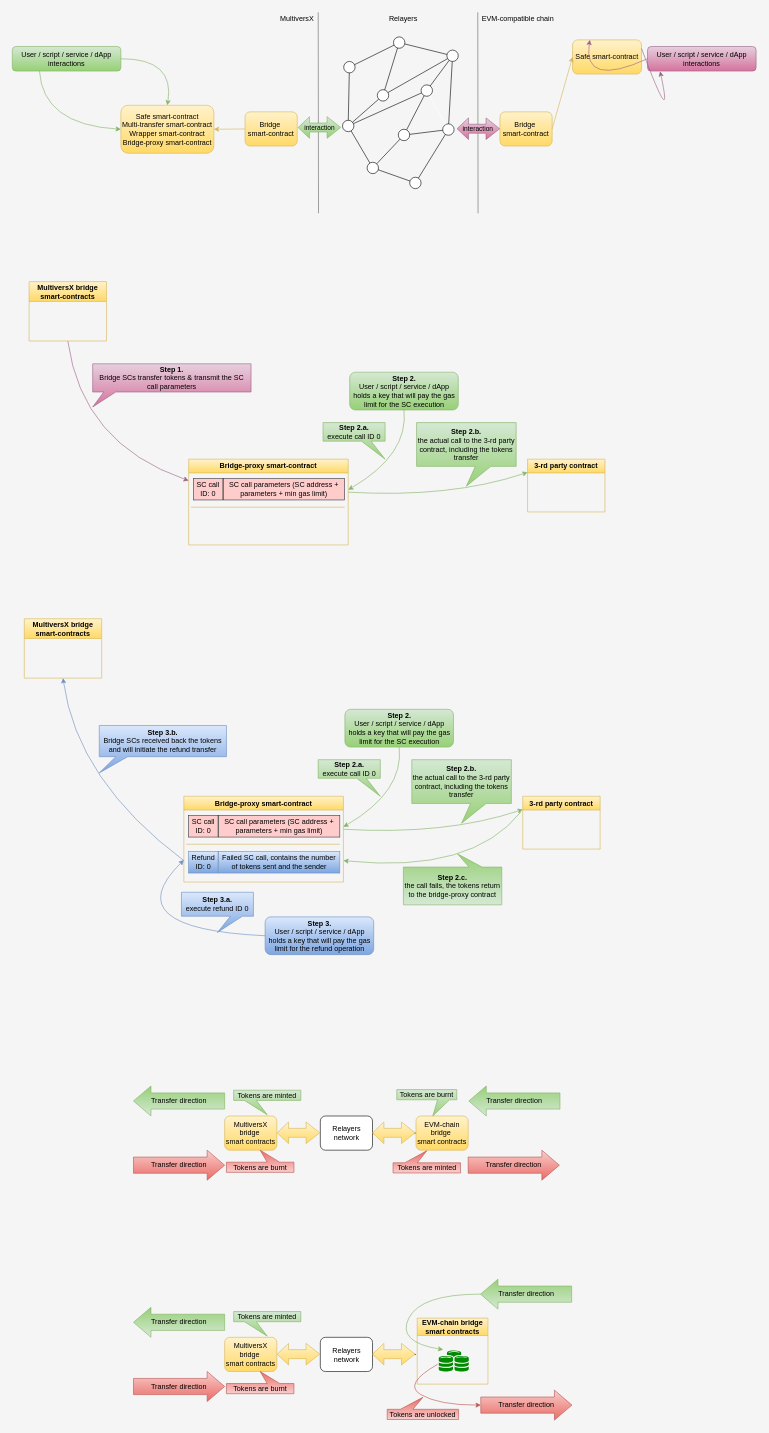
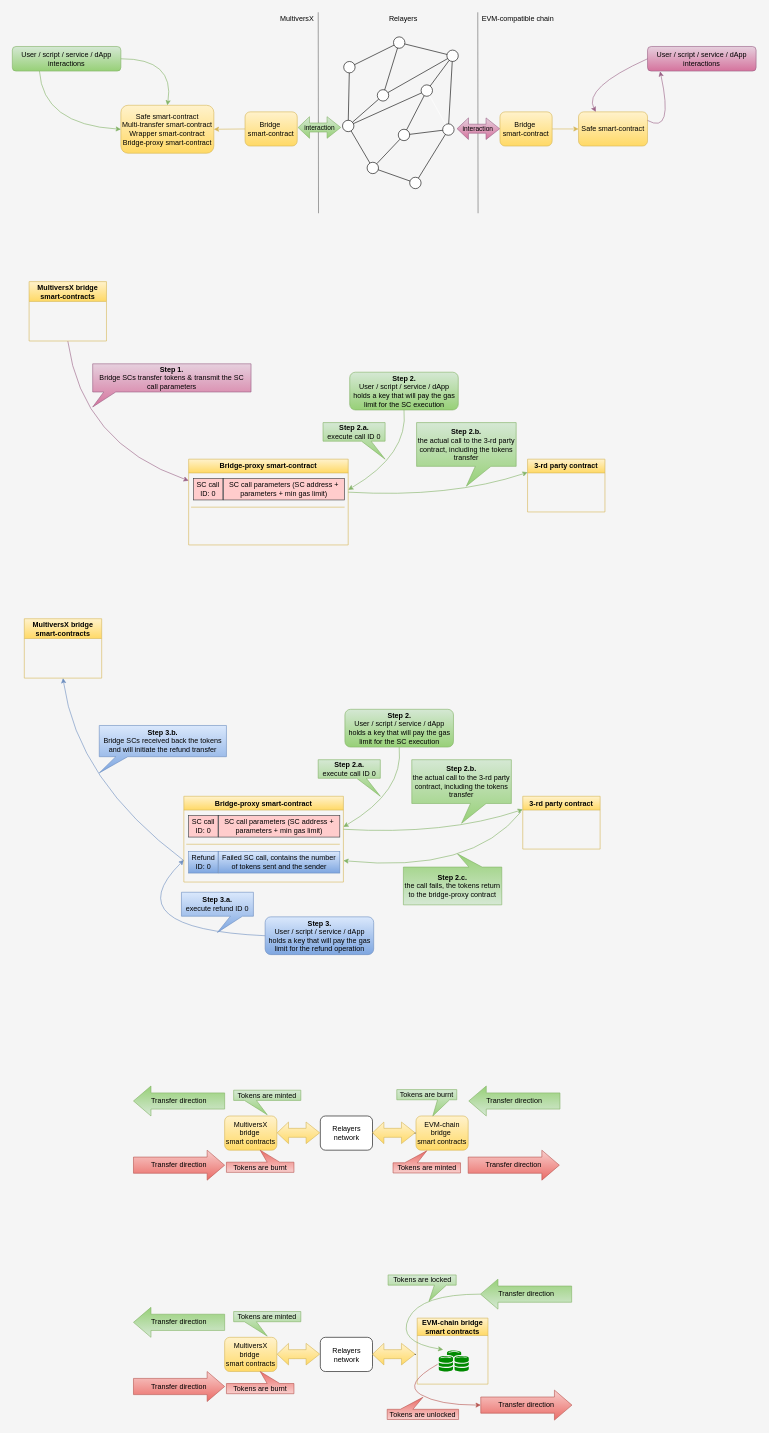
(607, 57) -> (613, 129)
none -> (422, 1289)
